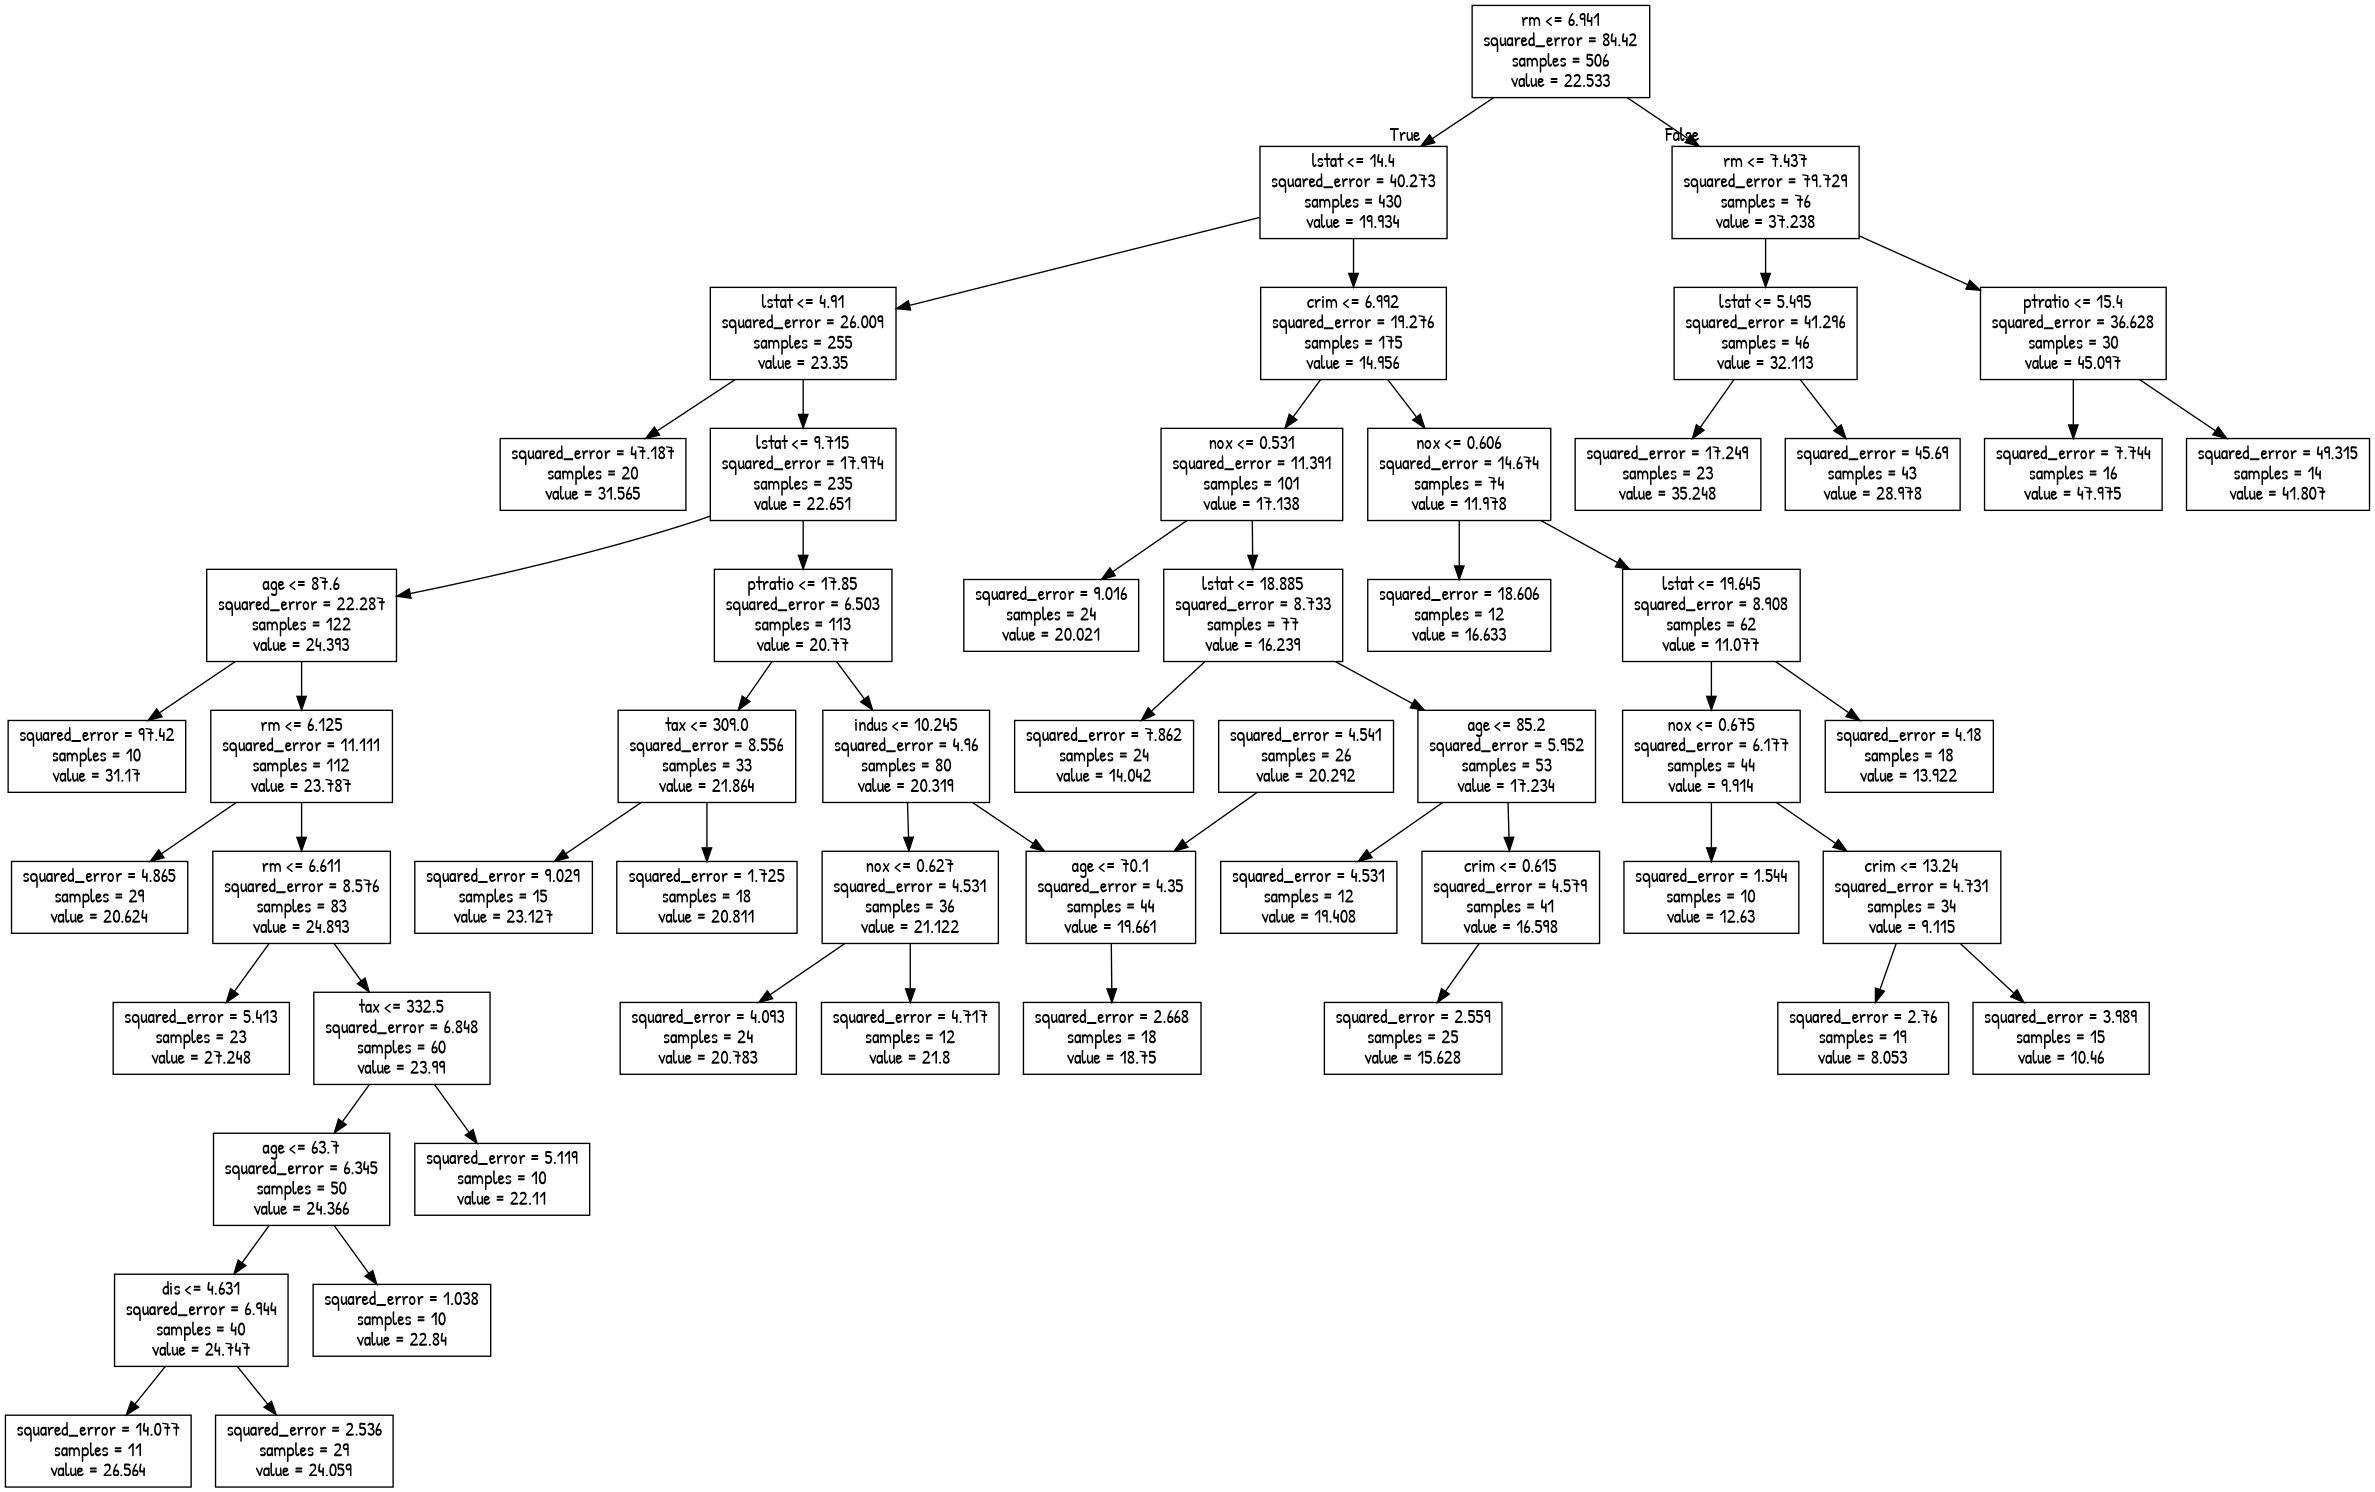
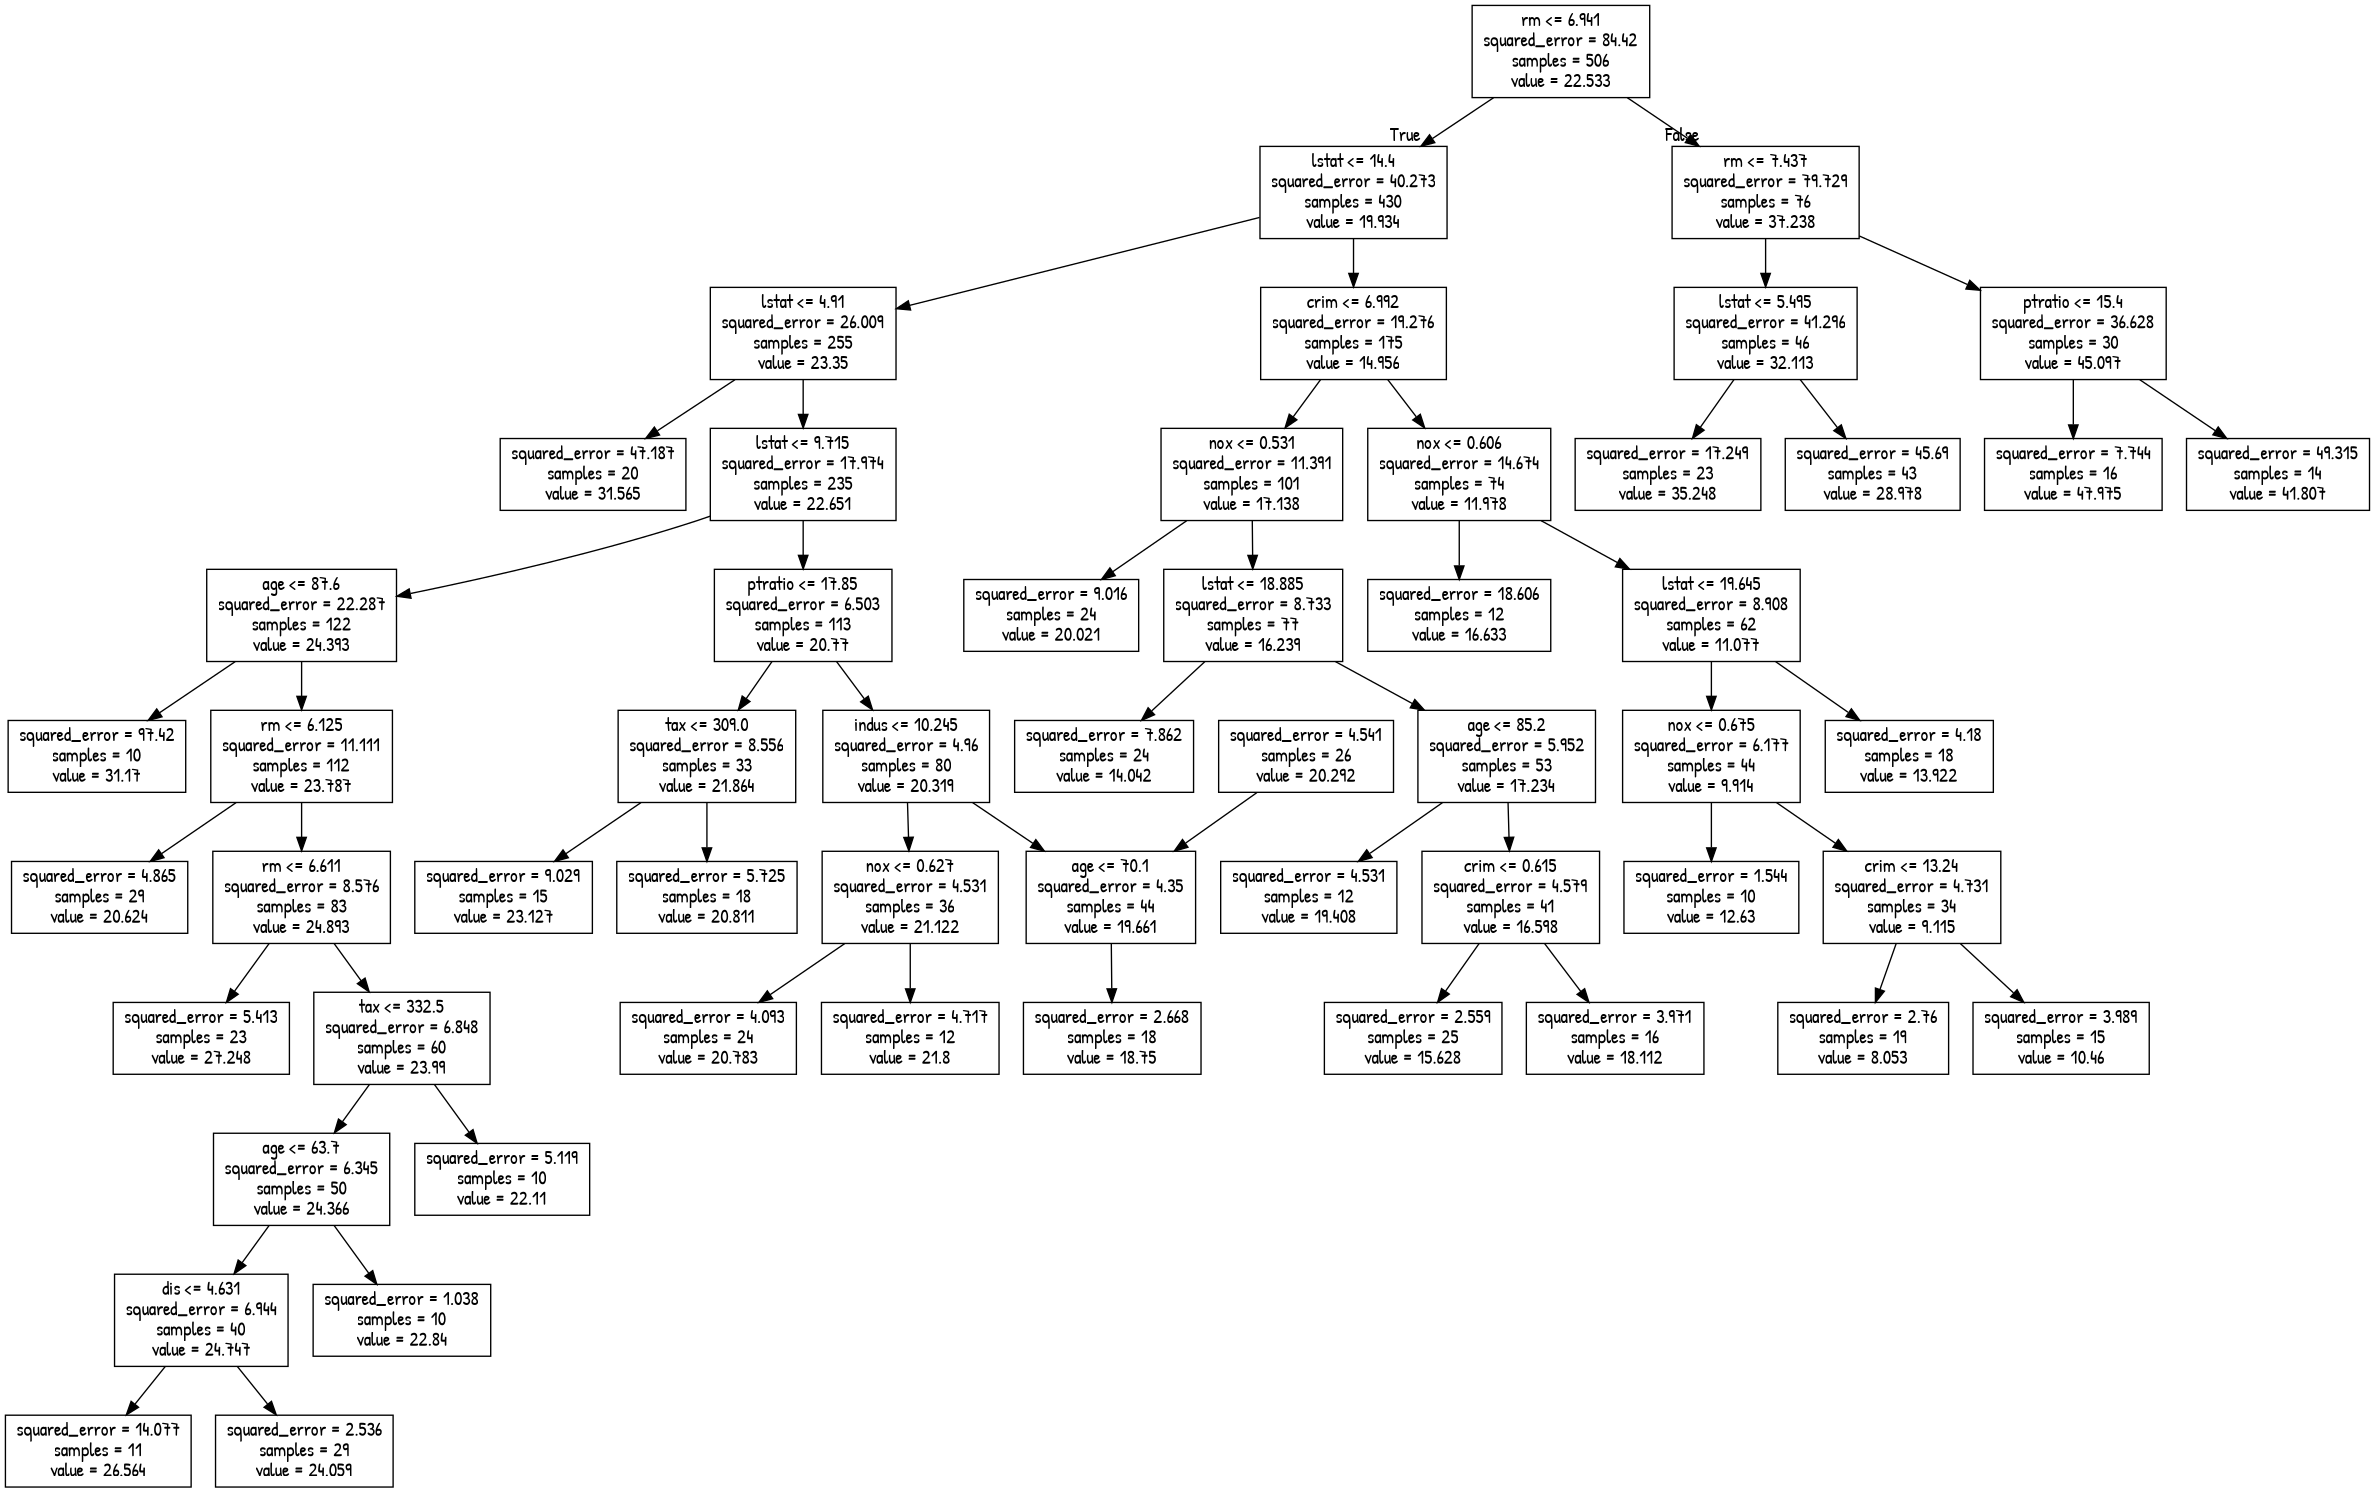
(707, 897) -> (707, 897)
none -> (1615, 1038)
